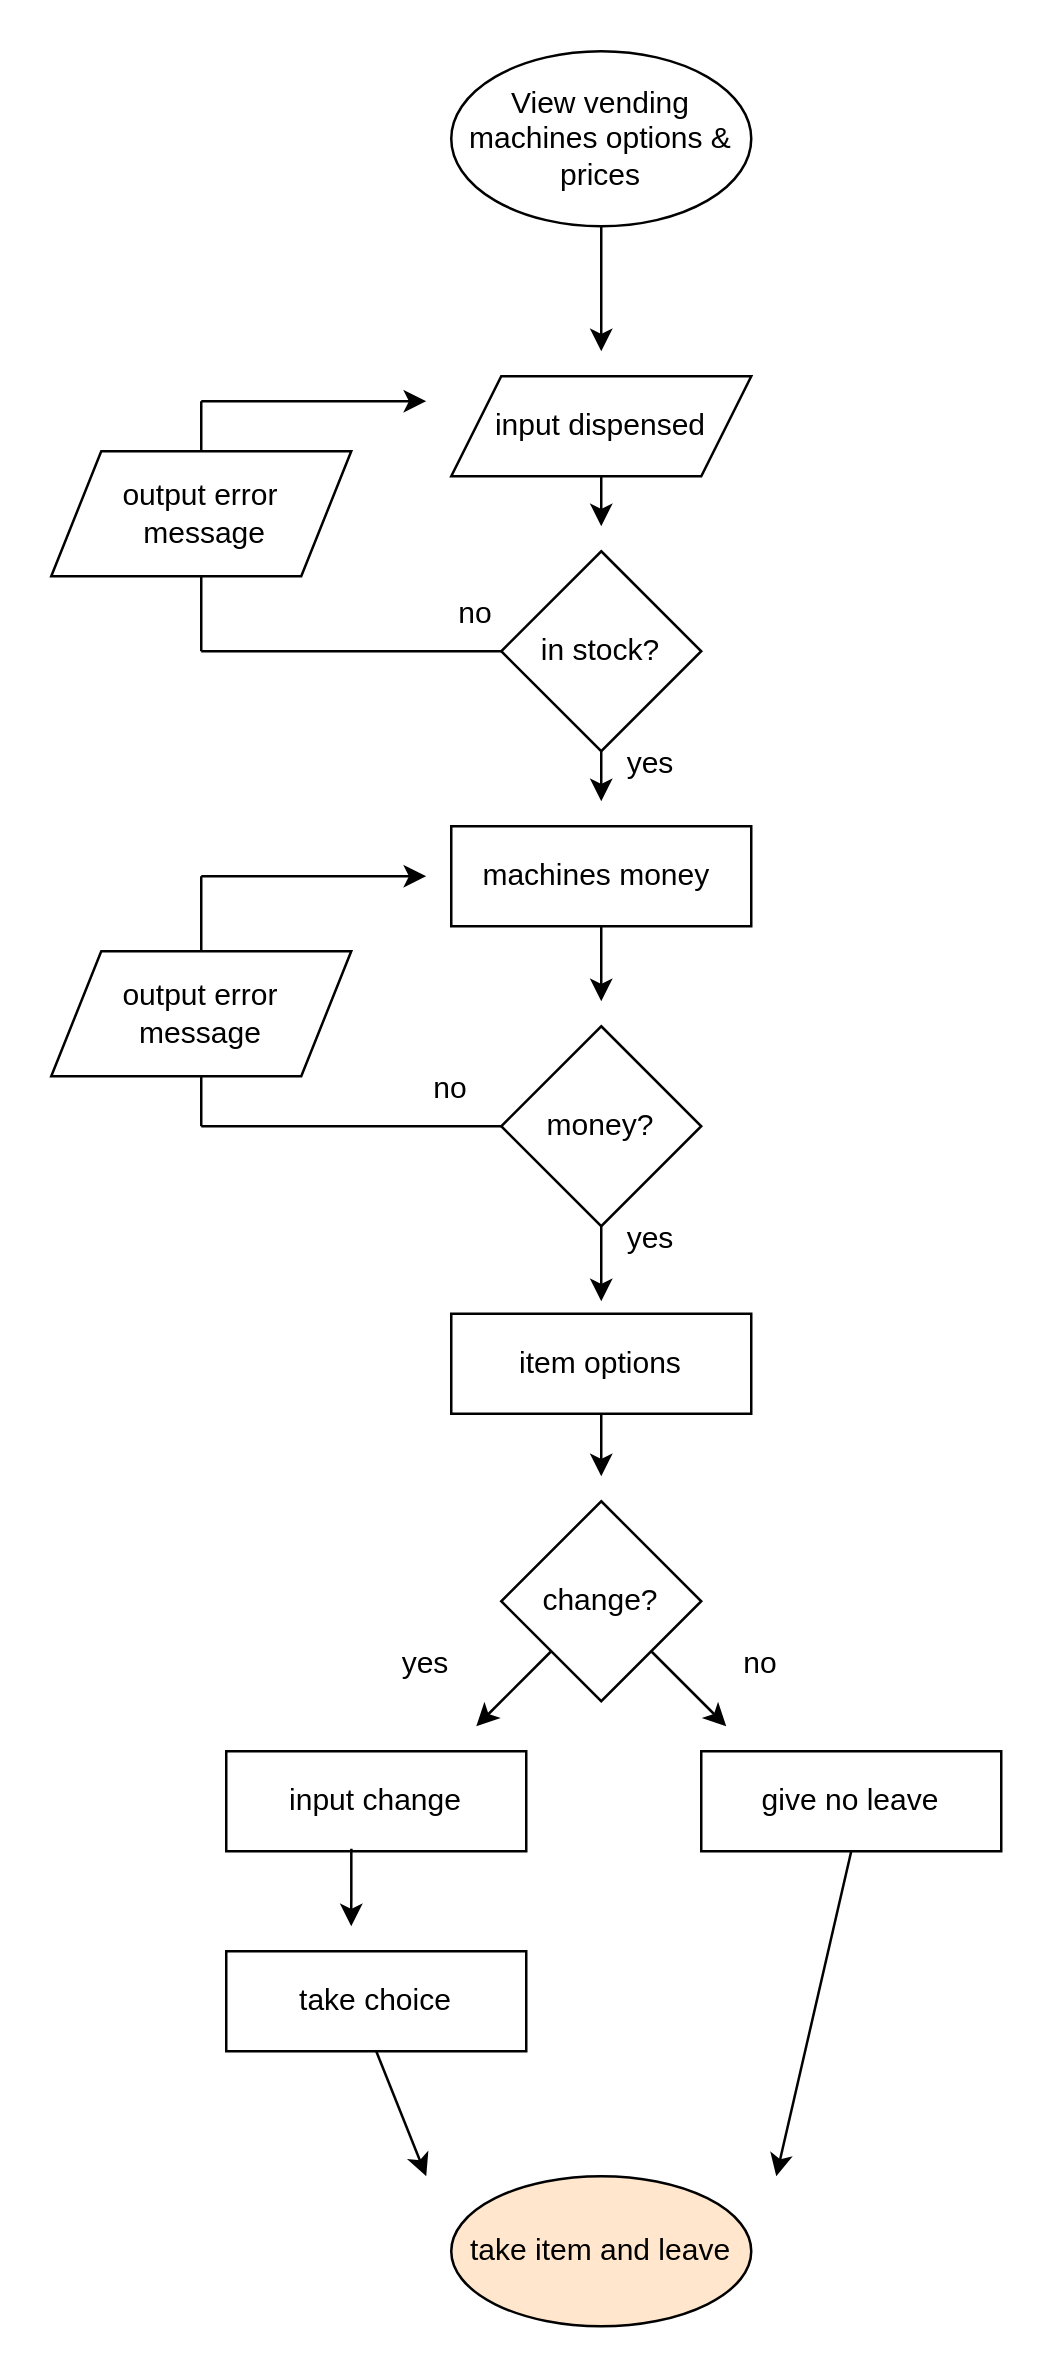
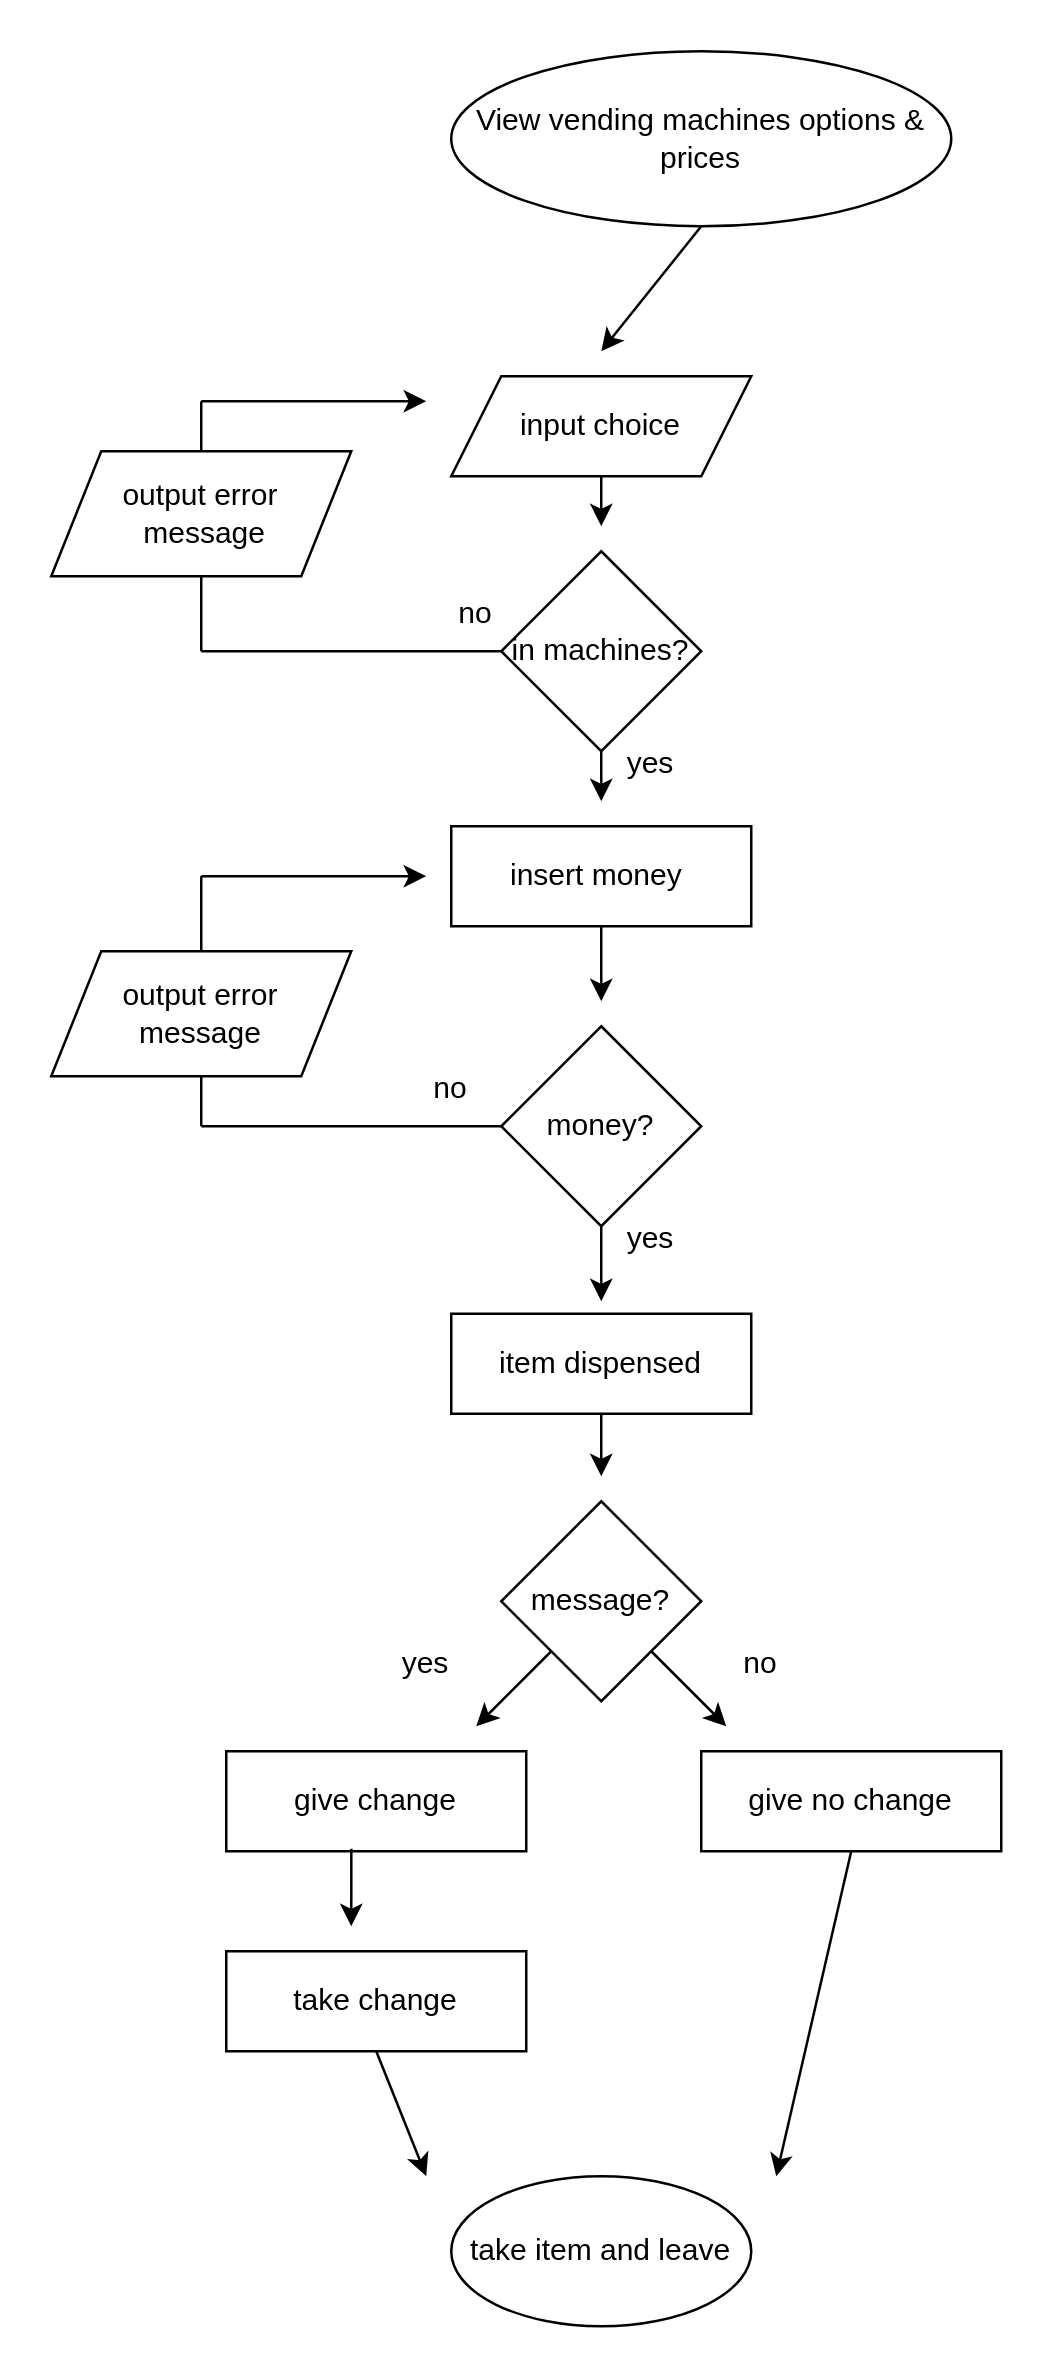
(601, 139) -> (701, 139)
(601, 426) -> (601, 426)
(601, 651) -> (601, 651)
(601, 876) -> (601, 876)
(601, 1364) -> (601, 1364)
(601, 1601) -> (601, 1601)
(376, 1801) -> (376, 1801)
(851, 1801) -> (851, 1801)
(376, 2001) -> (376, 2001)
(601, 2251) -> (601, 2251)
